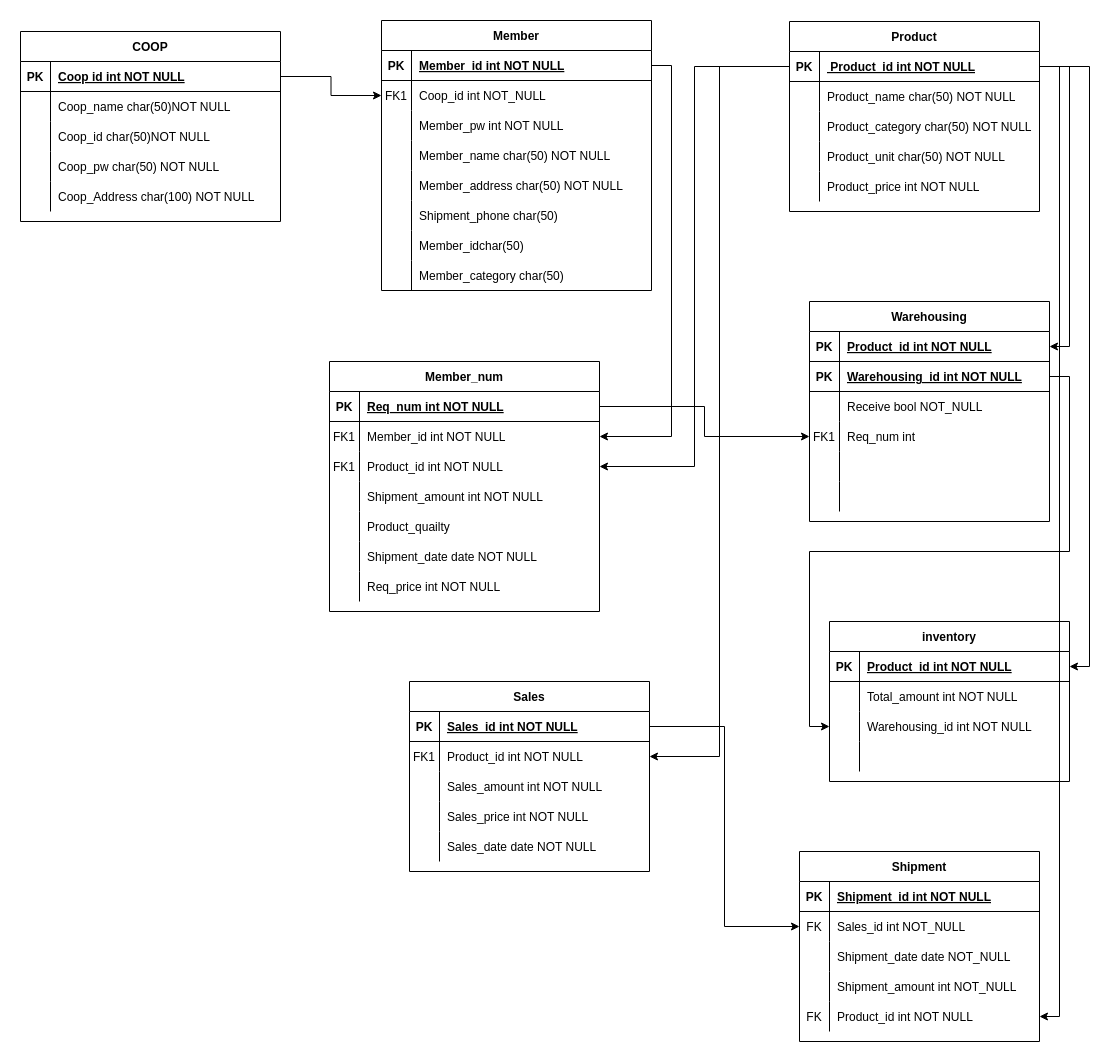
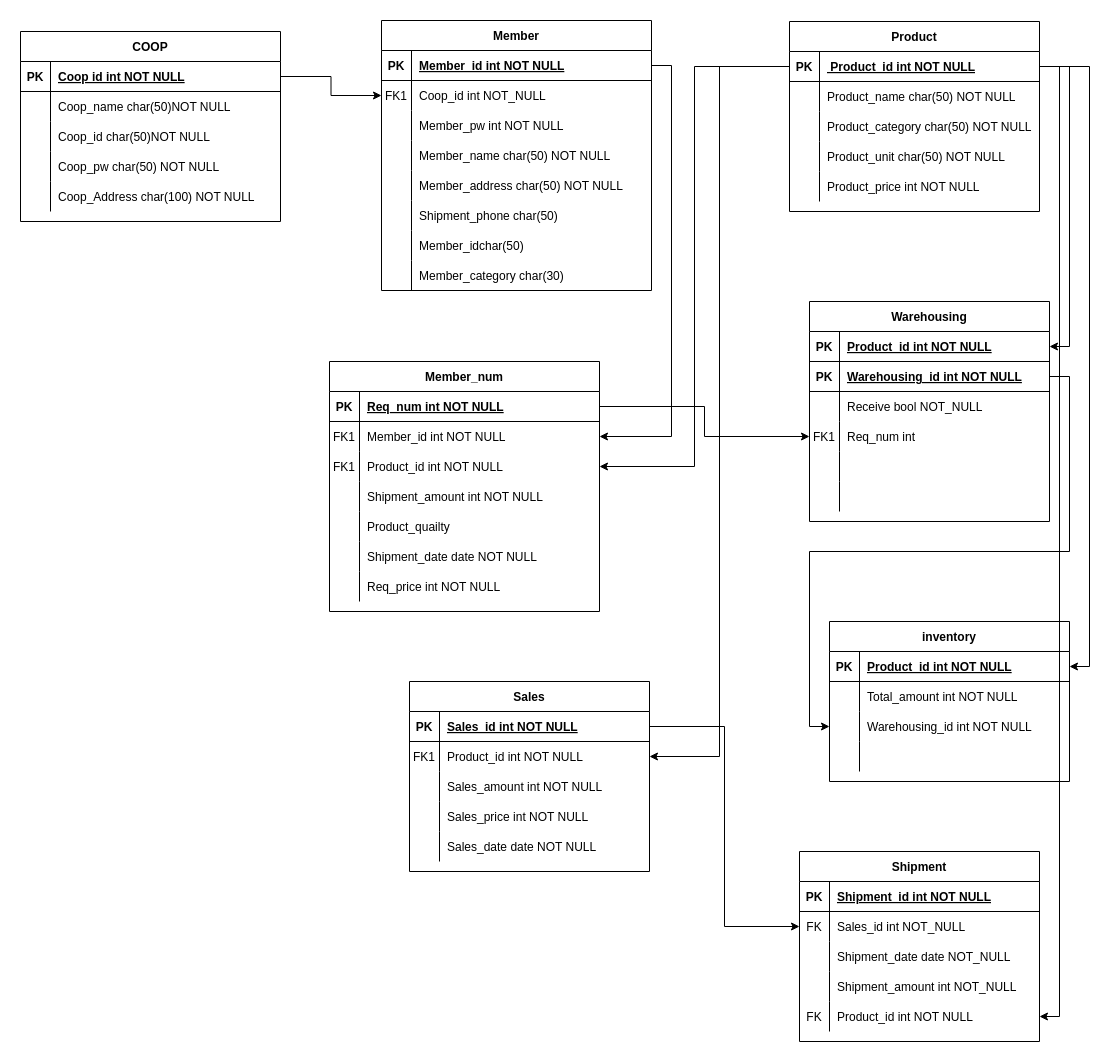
(498, 276) -> (498, 276)
